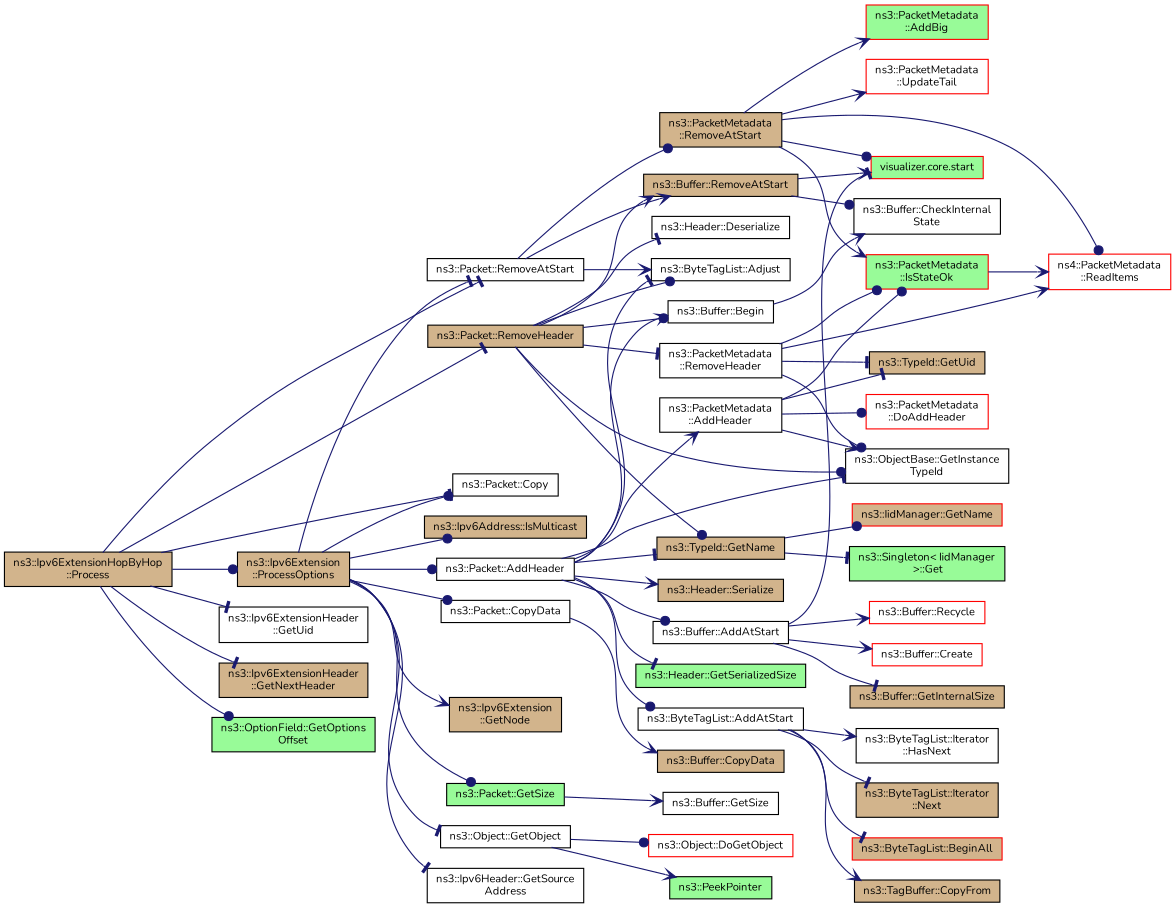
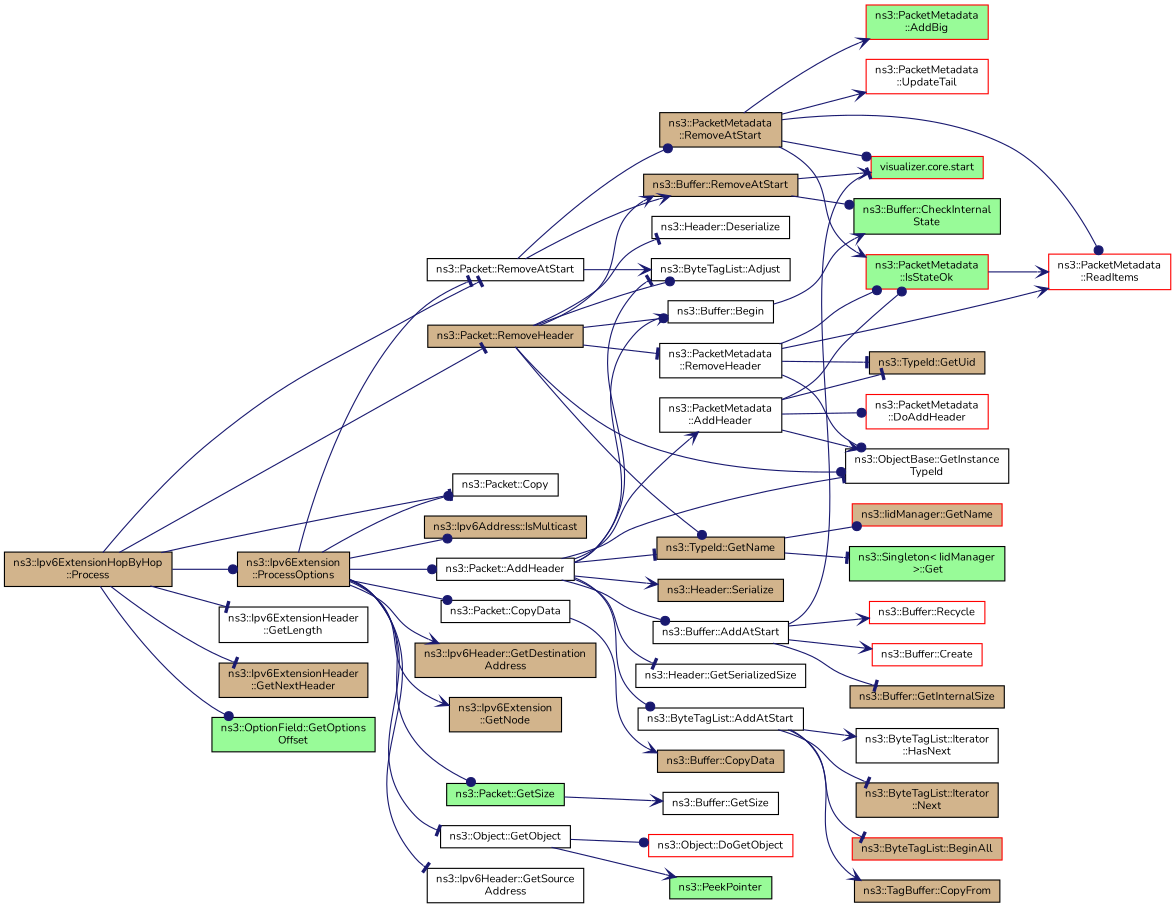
(927, 216) -> (927, 216)
(1110, 272) -> (1110, 272)
(294, 625) -> (294, 625)
none -> (505, 660)
(721, 676) -> (721, 676)
